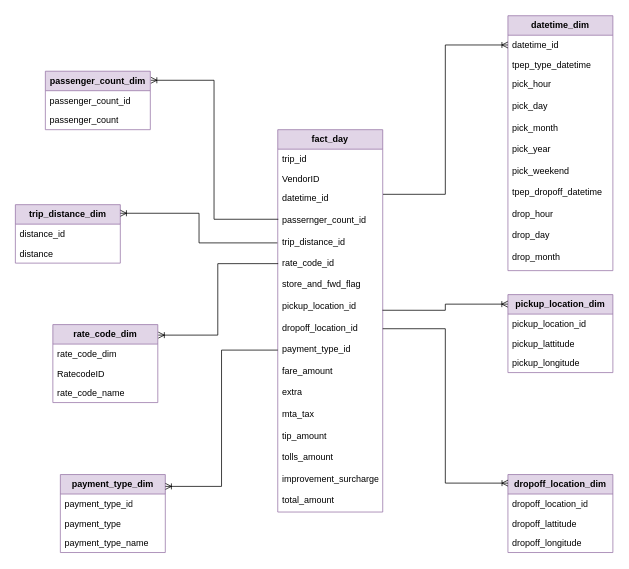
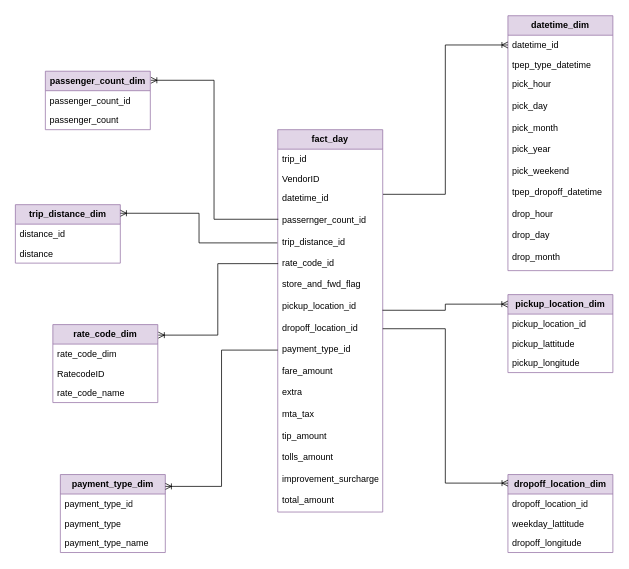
(553, 524) -> (553, 524)
